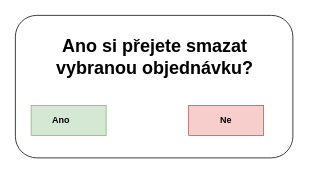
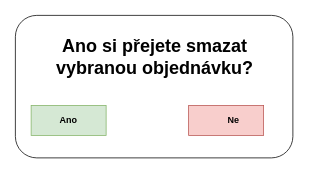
(61, 120) -> (69, 120)
(226, 120) -> (234, 120)
